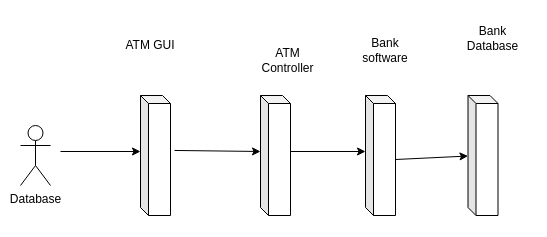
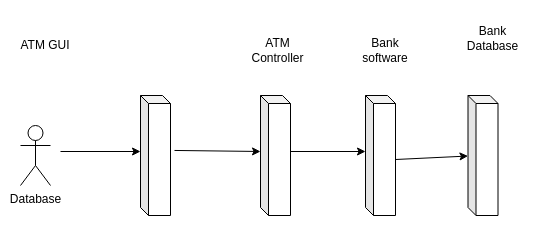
(151, 46) -> (46, 46)
(288, 61) -> (278, 51)
